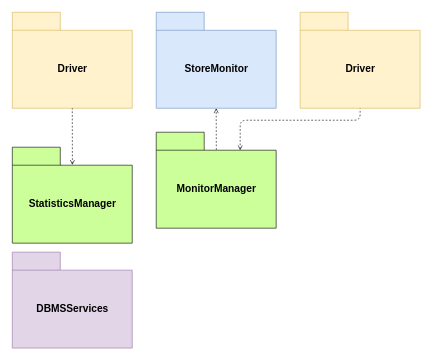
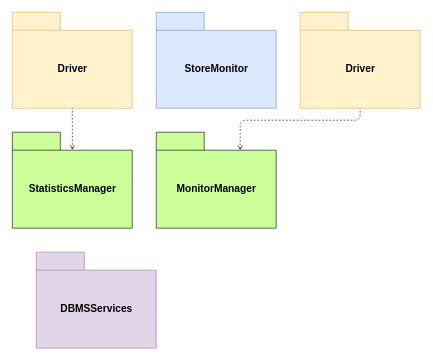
(216, 130) -> none
(72, 195) -> (72, 180)
(72, 300) -> (96, 300)
